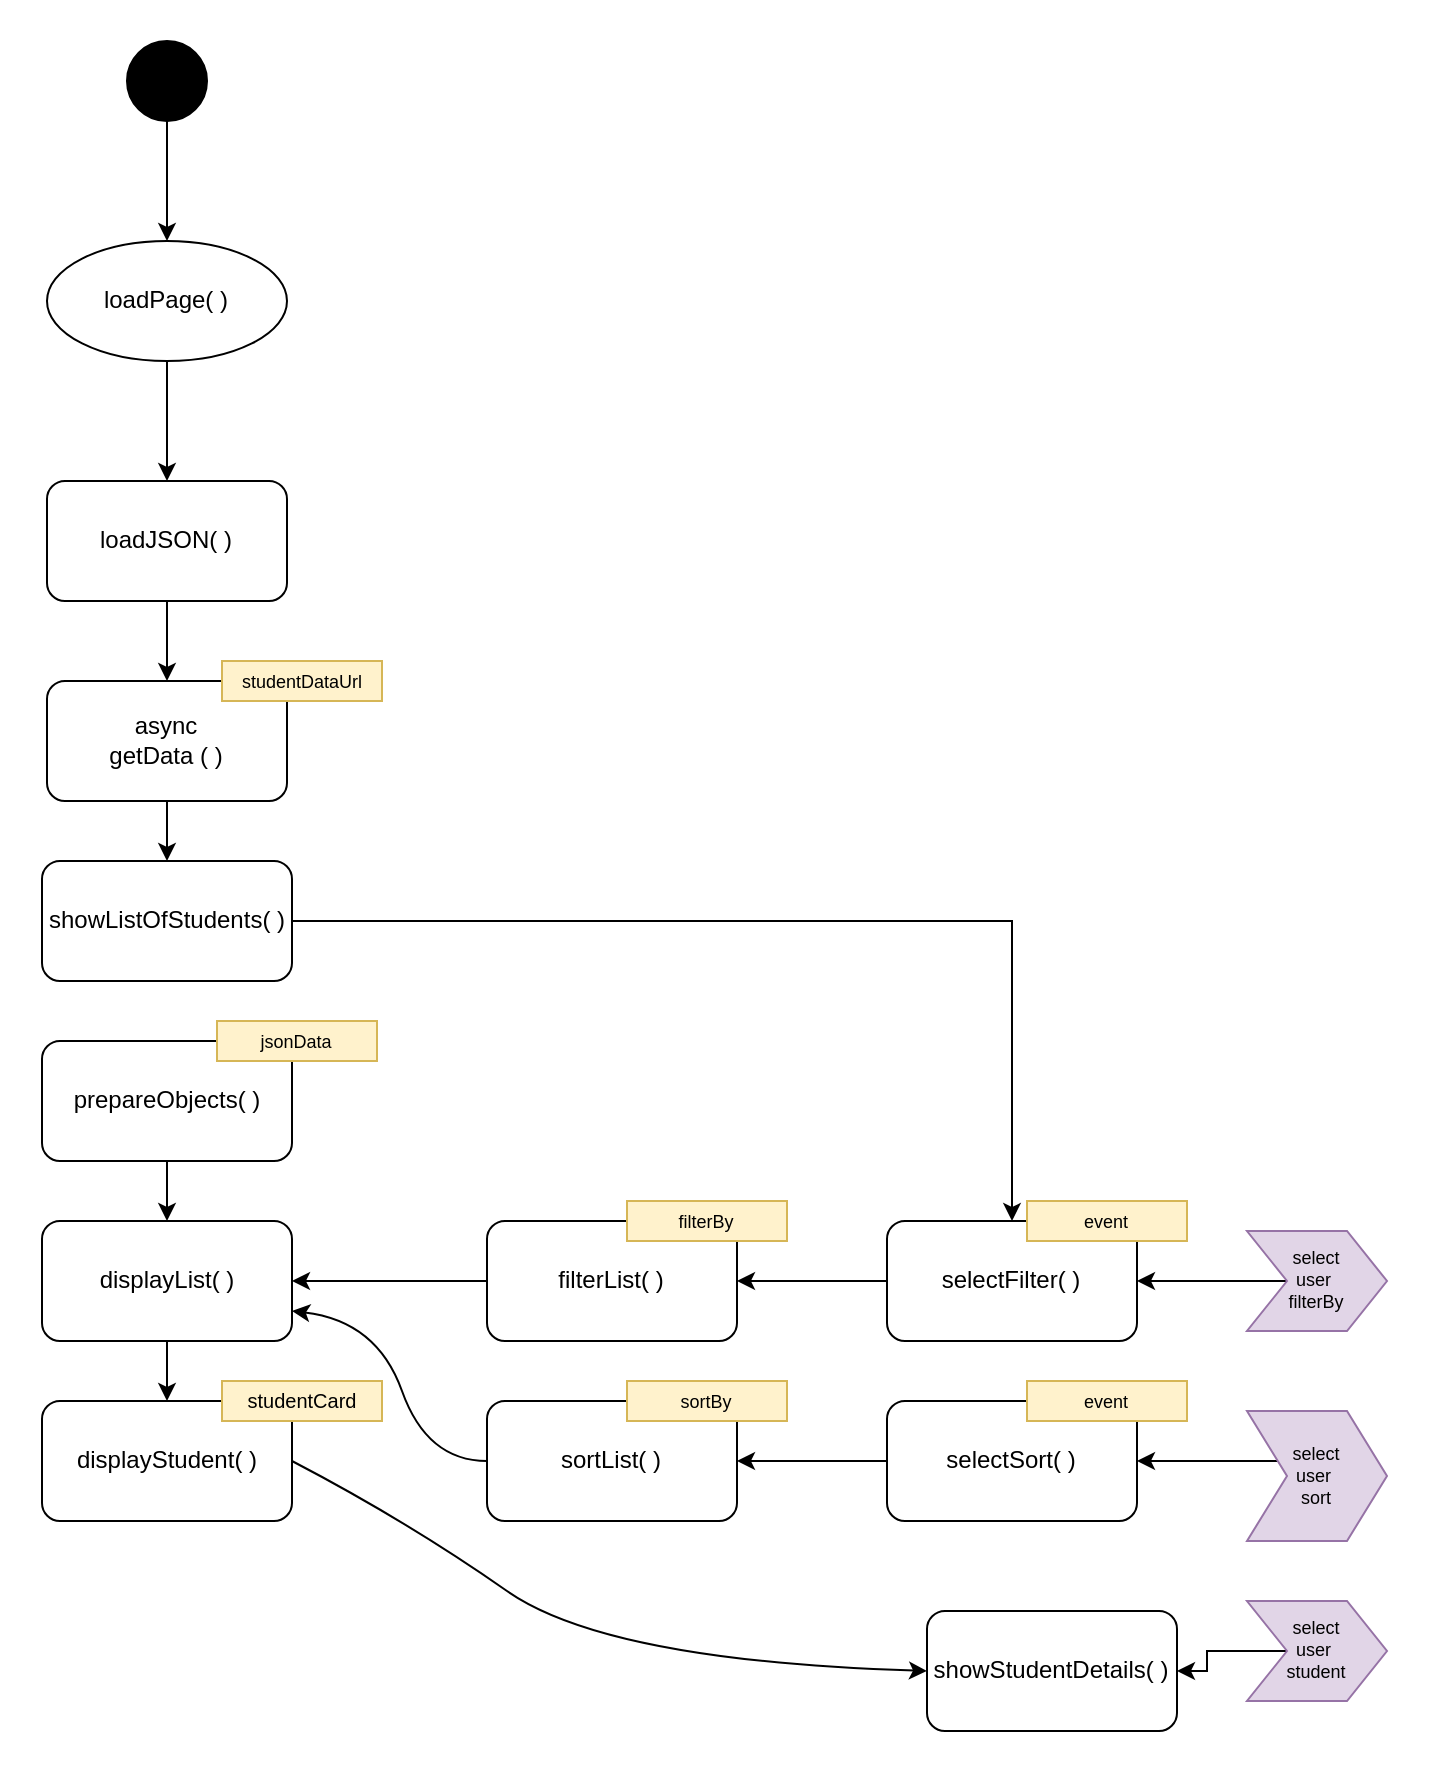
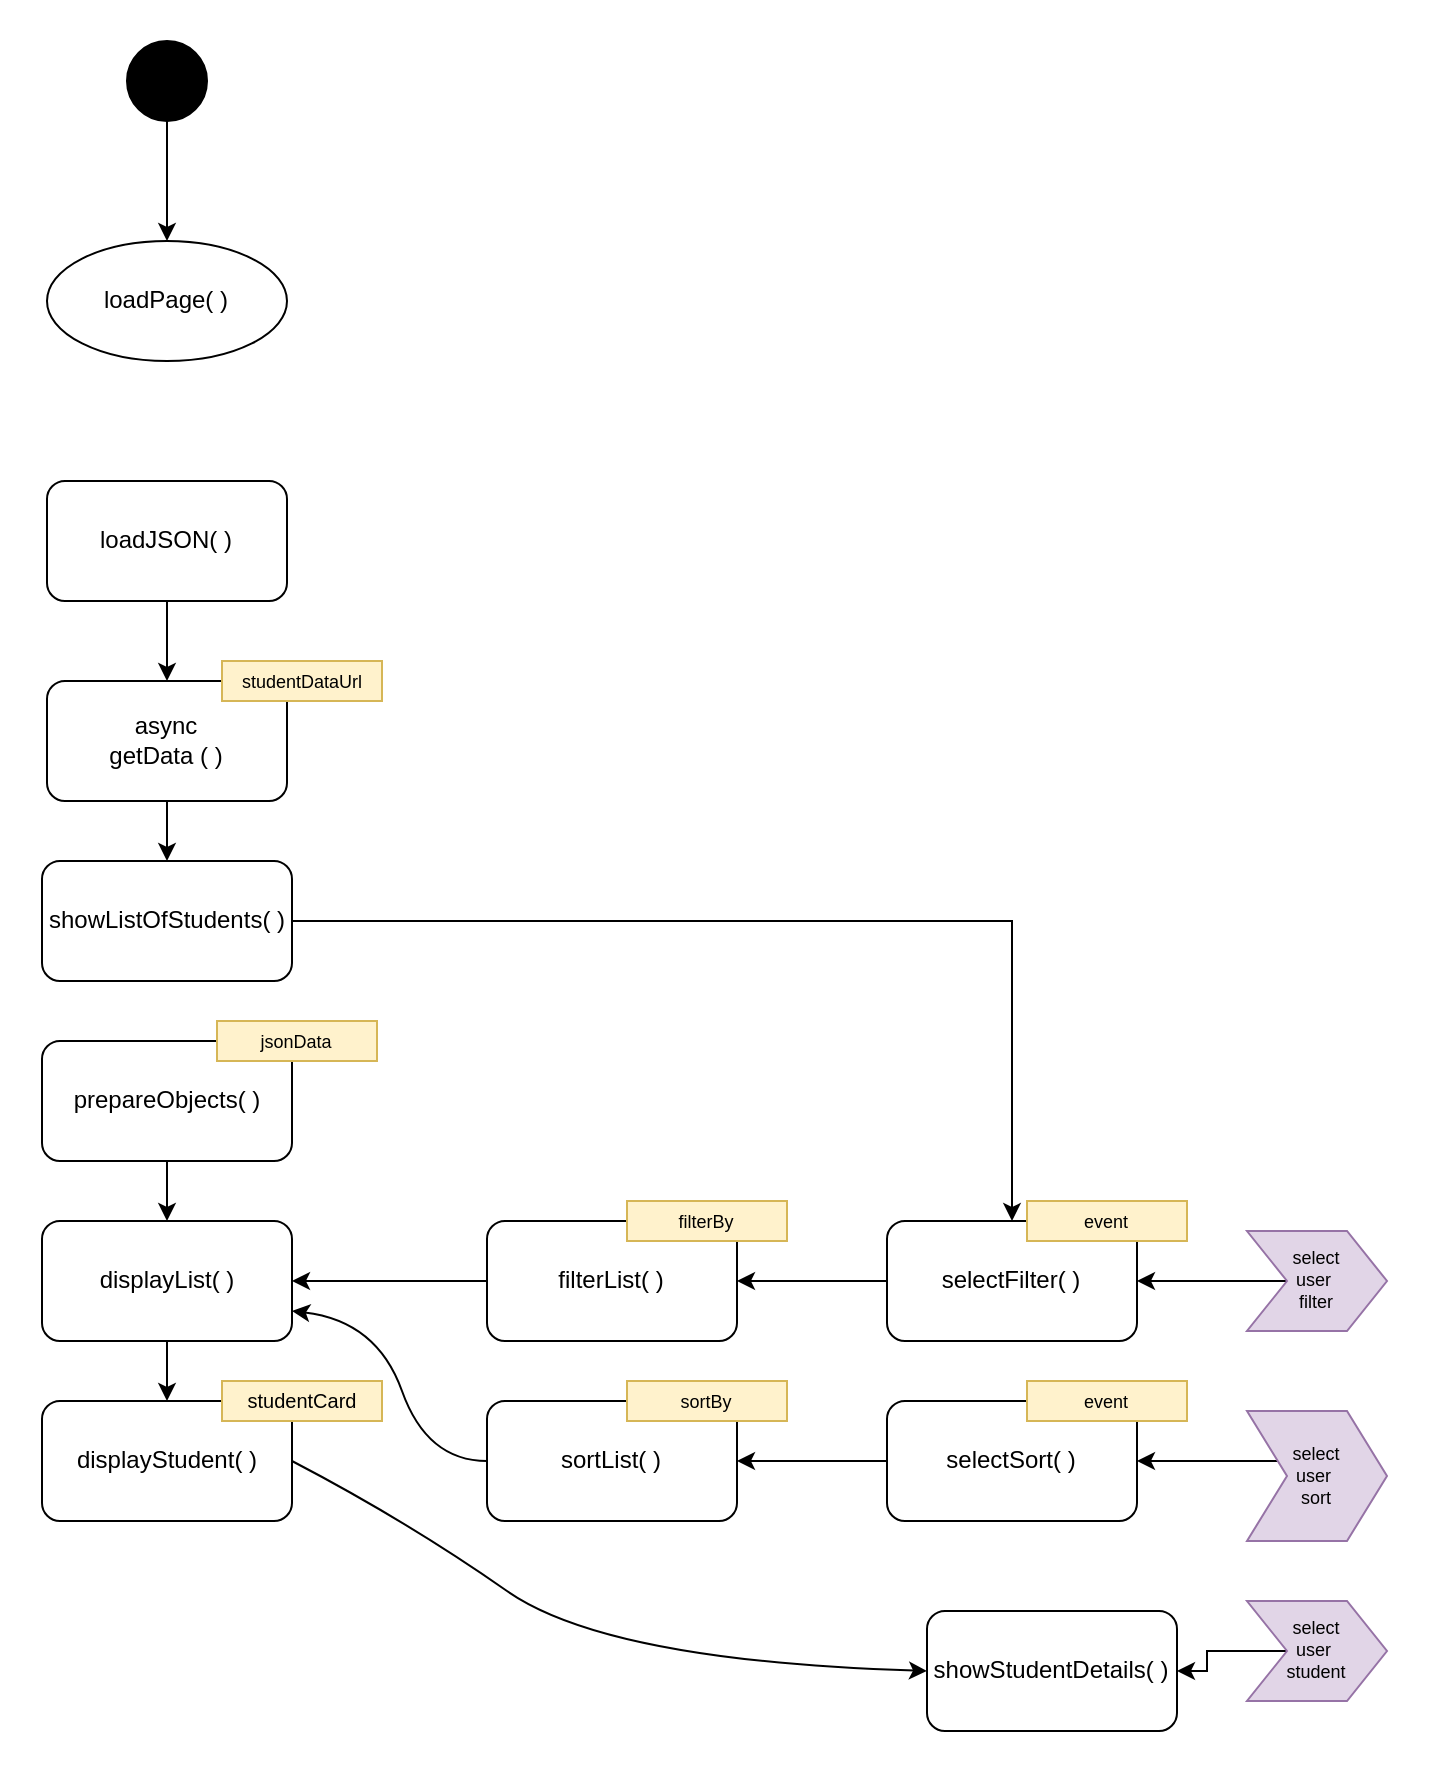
(167, 414) -> none
(1317, 1281) -> (1317, 1281)
